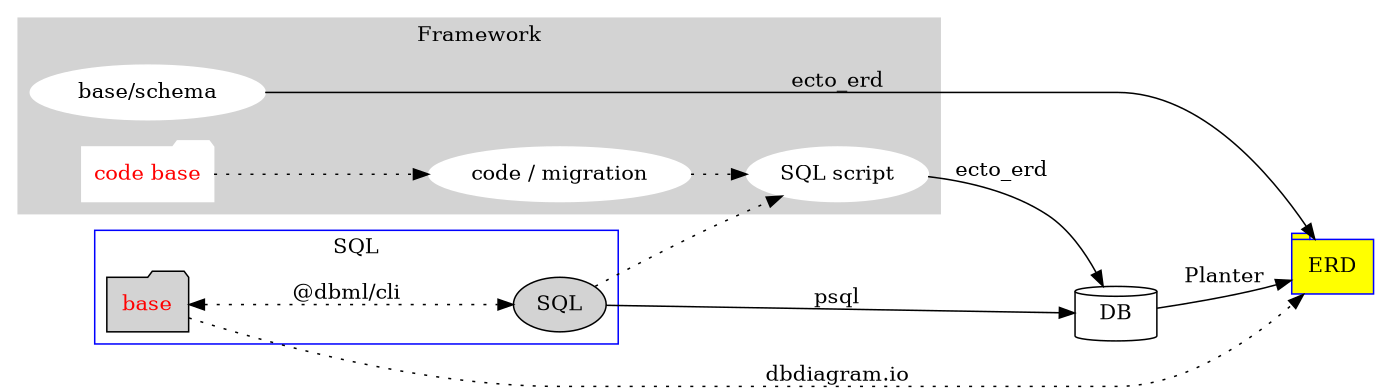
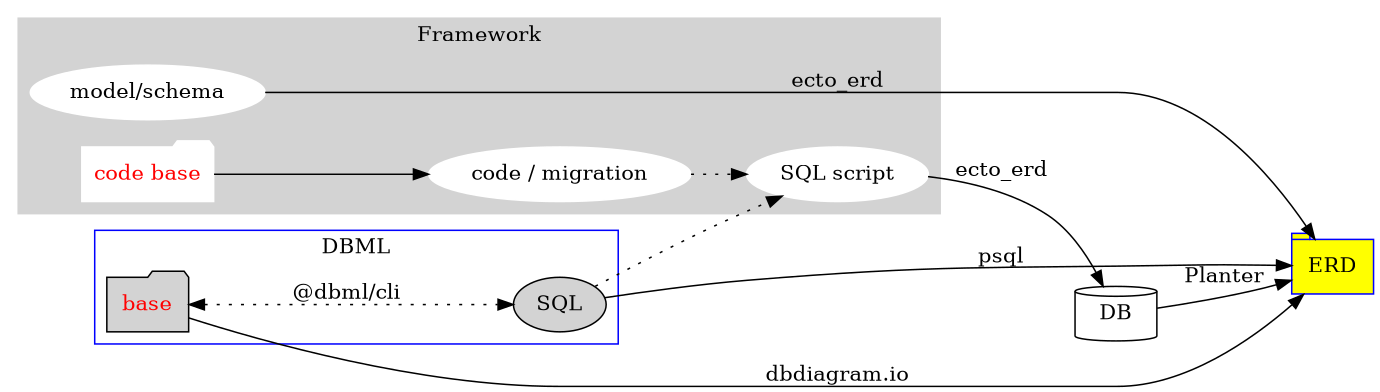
(148, 92) -> (148, 92)
(314, 174) -> (314, 174)
(356, 248) -> (356, 248)
(833, 309) -> (940, 269)
(747, 386) -> (747, 386)
